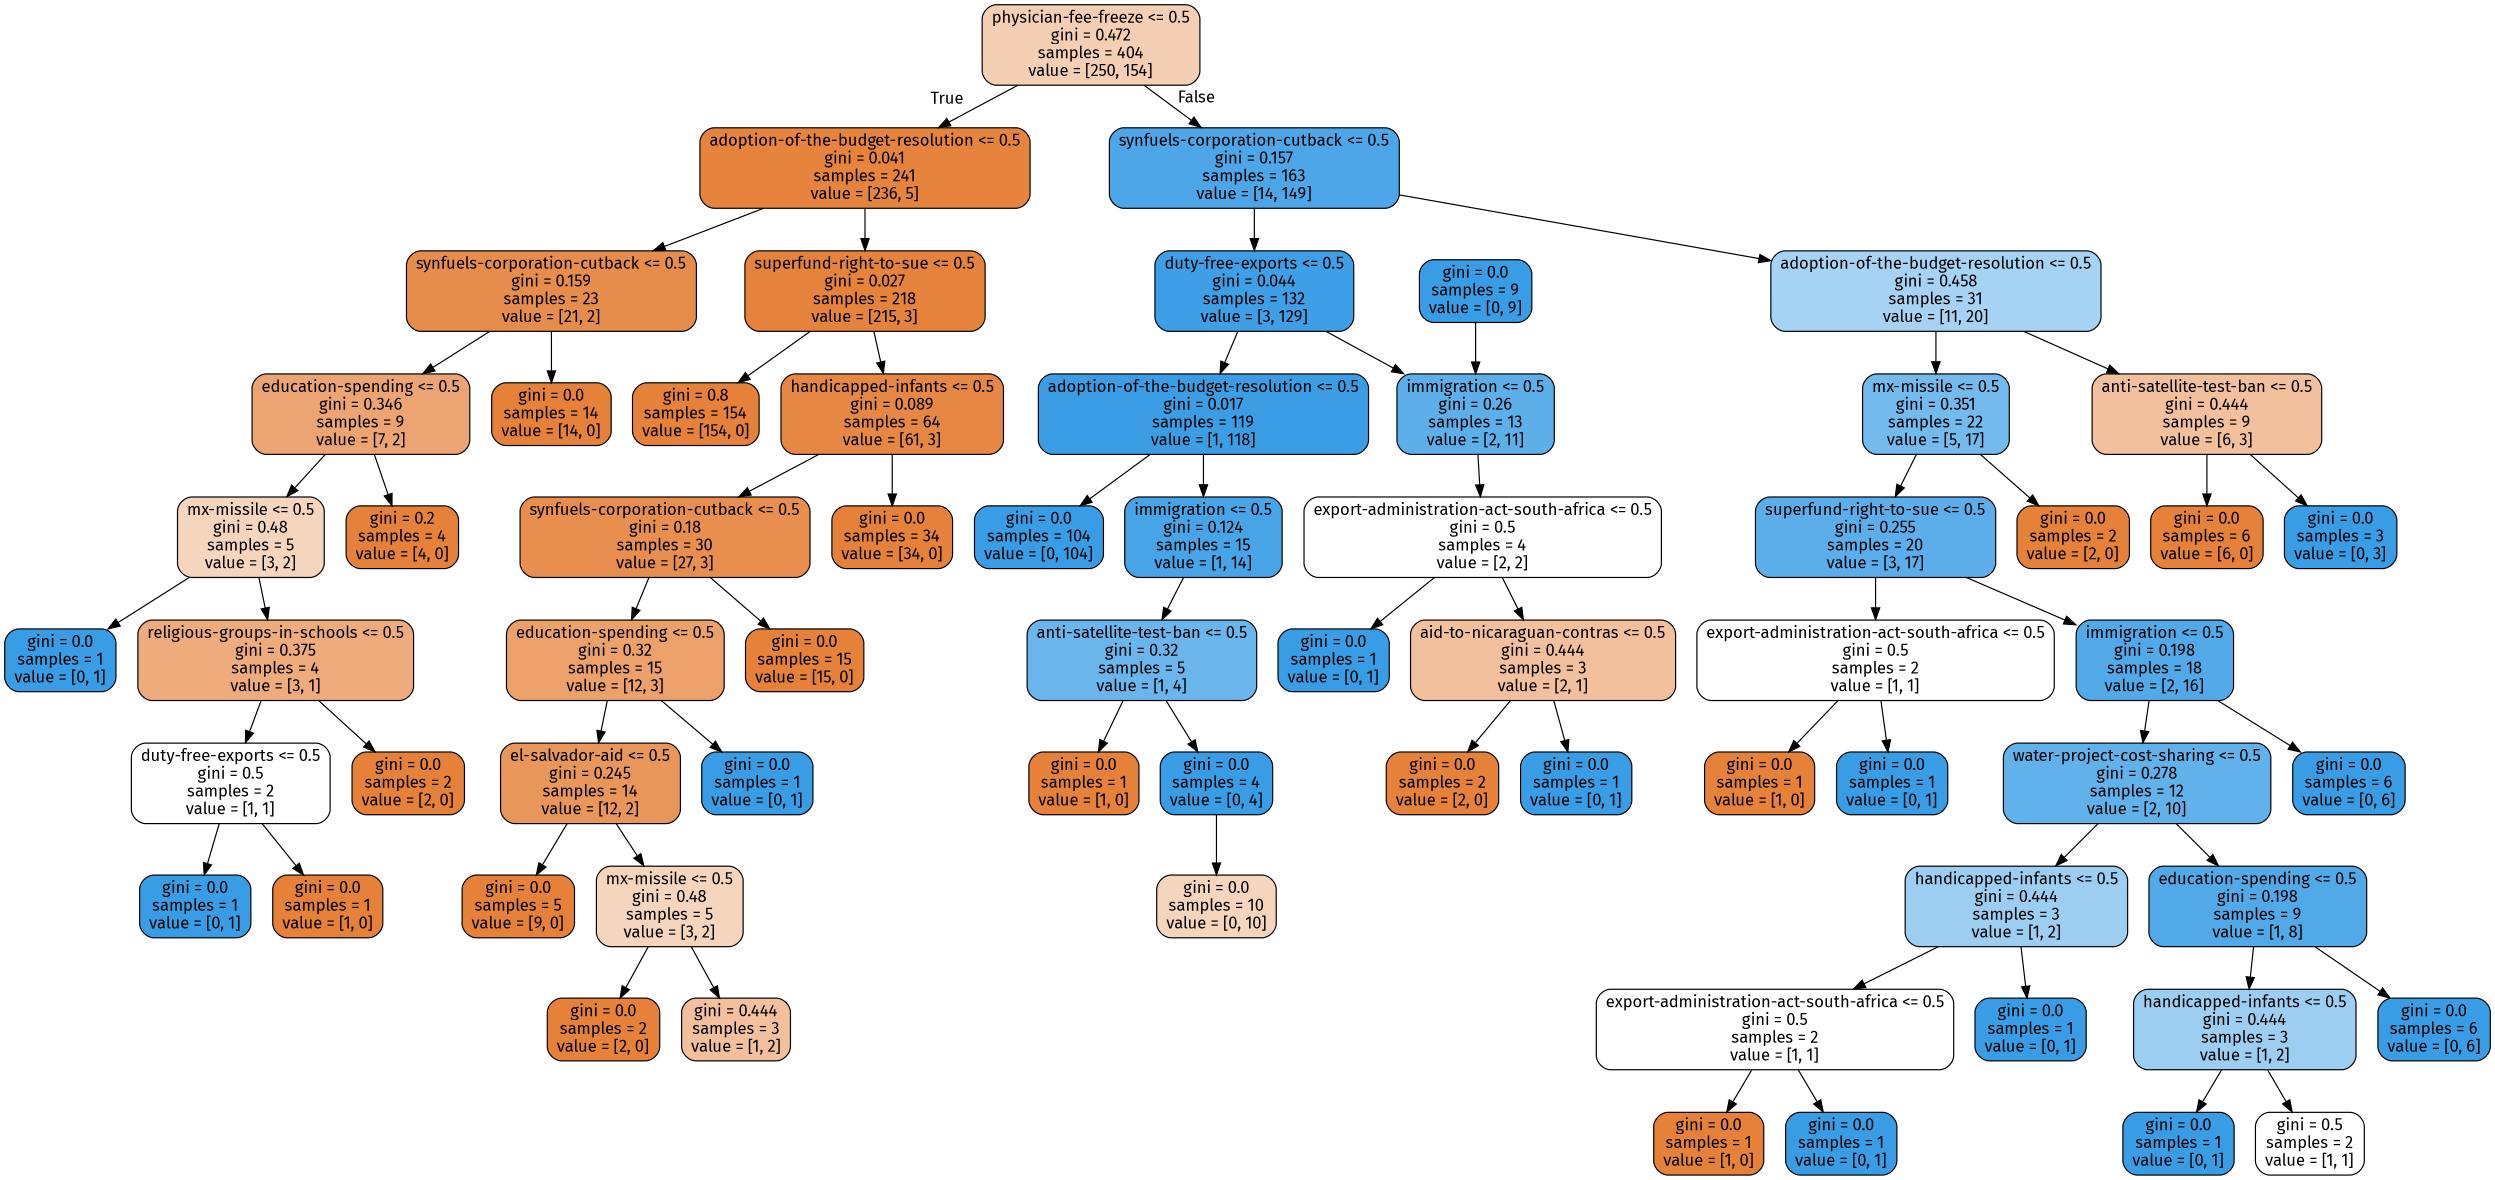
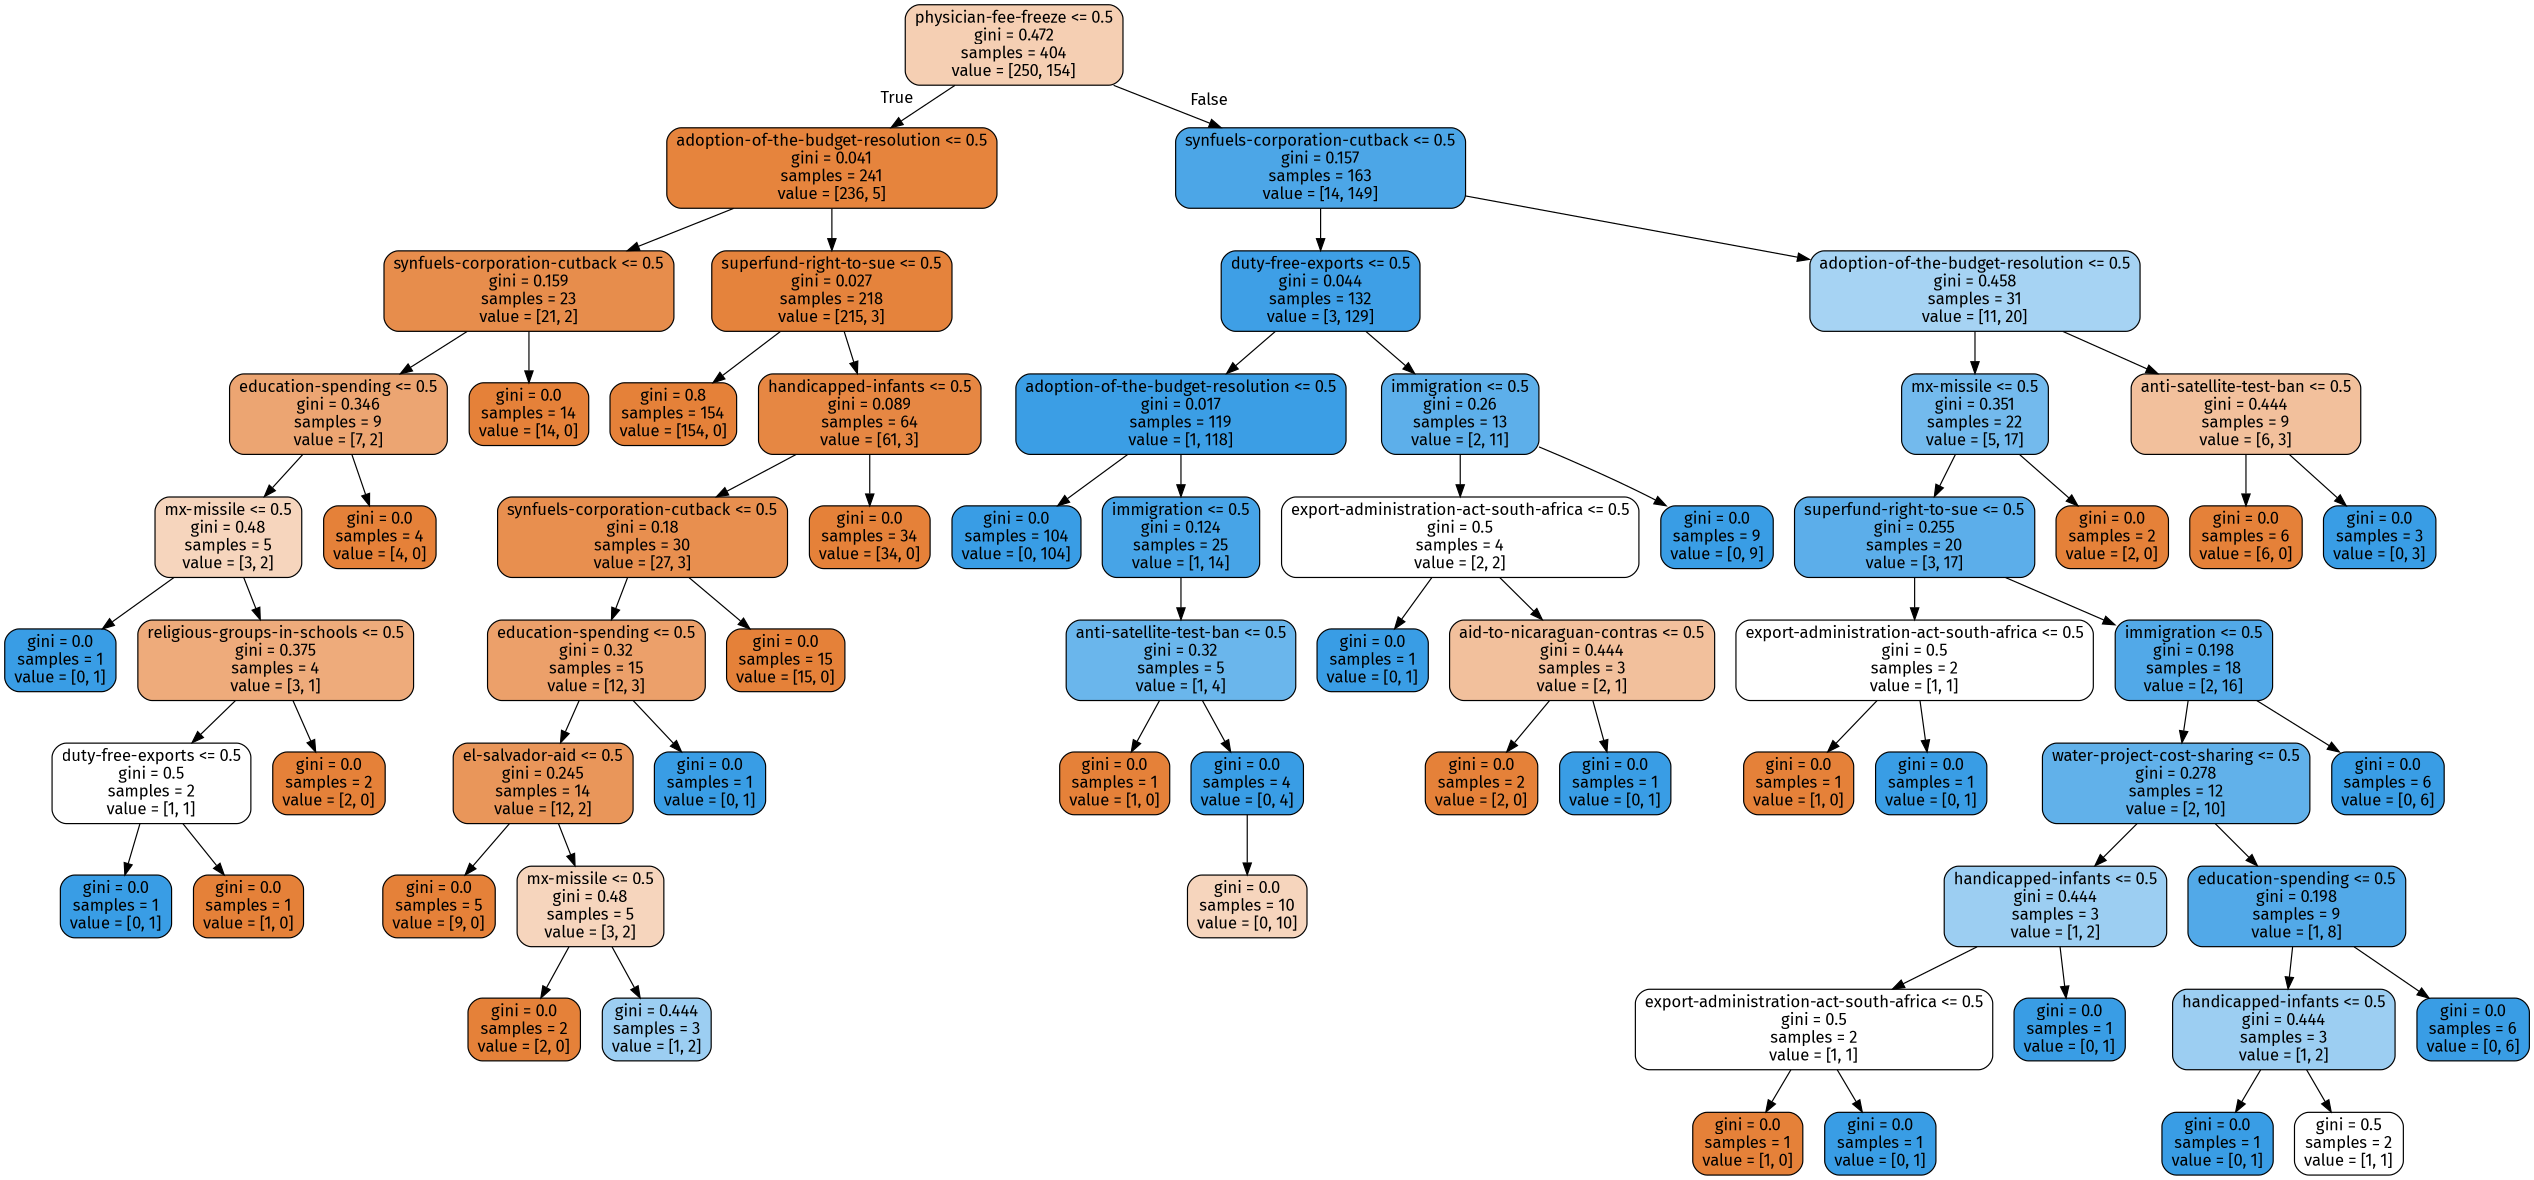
(1476, 342) -> (1598, 472)
(402, 537) -> (380, 537)
(1203, 537) -> (1181, 537)
(736, 1030) -> (657, 1030)
